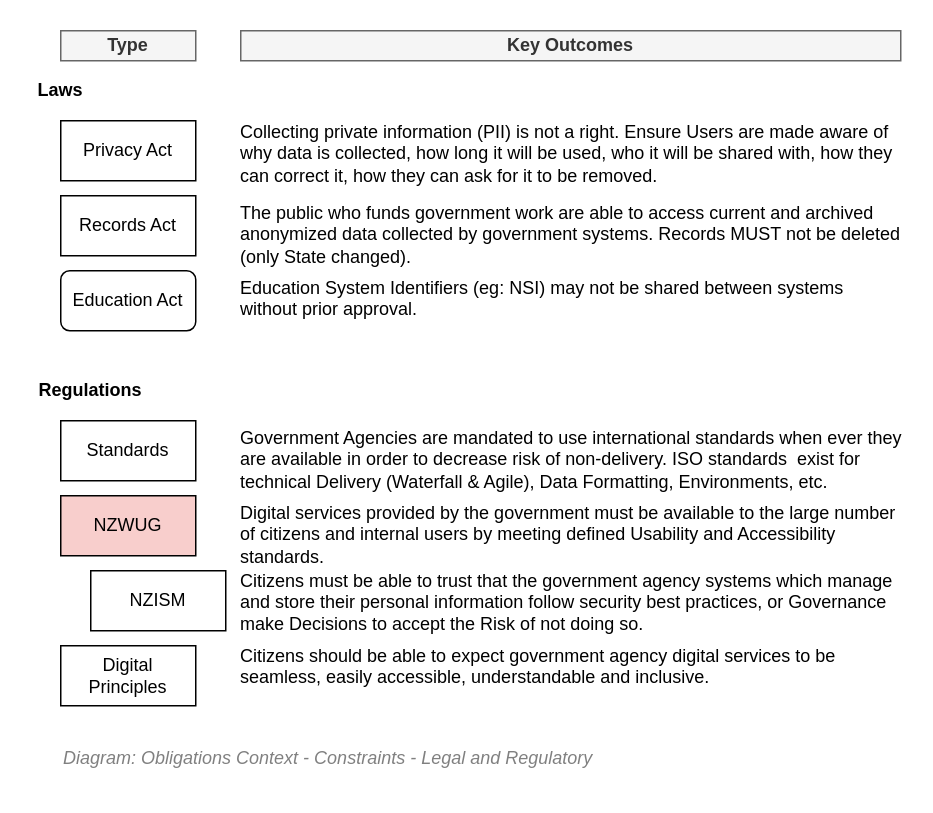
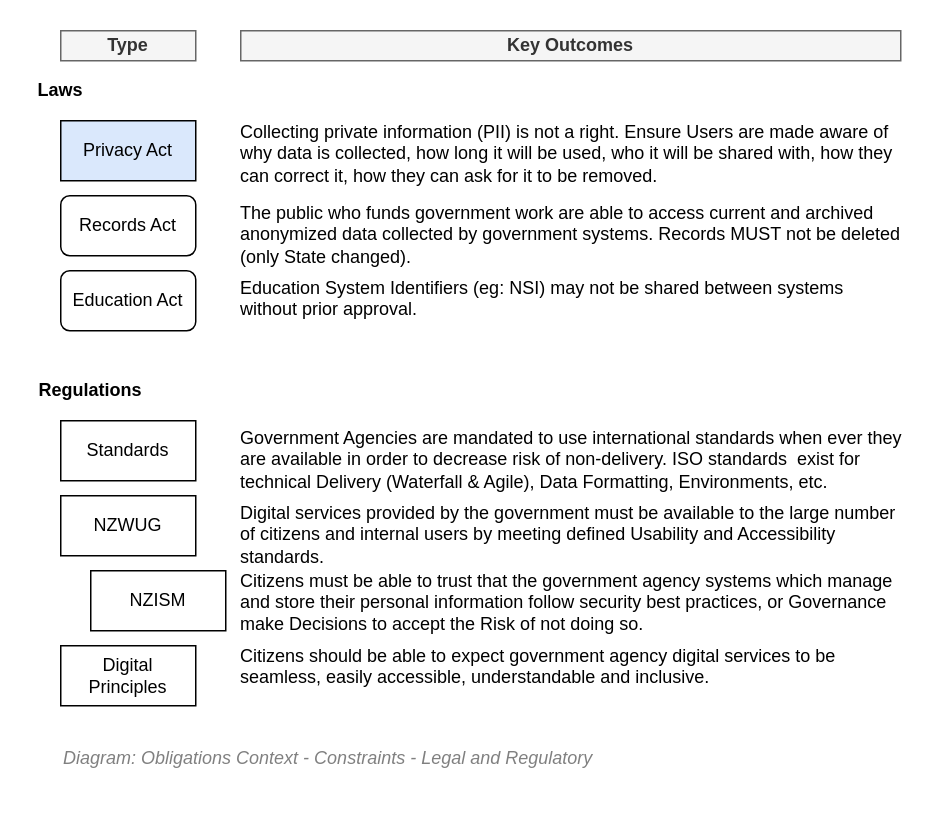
(128, 151) -> (128, 151)
(128, 226) -> (128, 226)
(128, 526) -> (128, 526)
